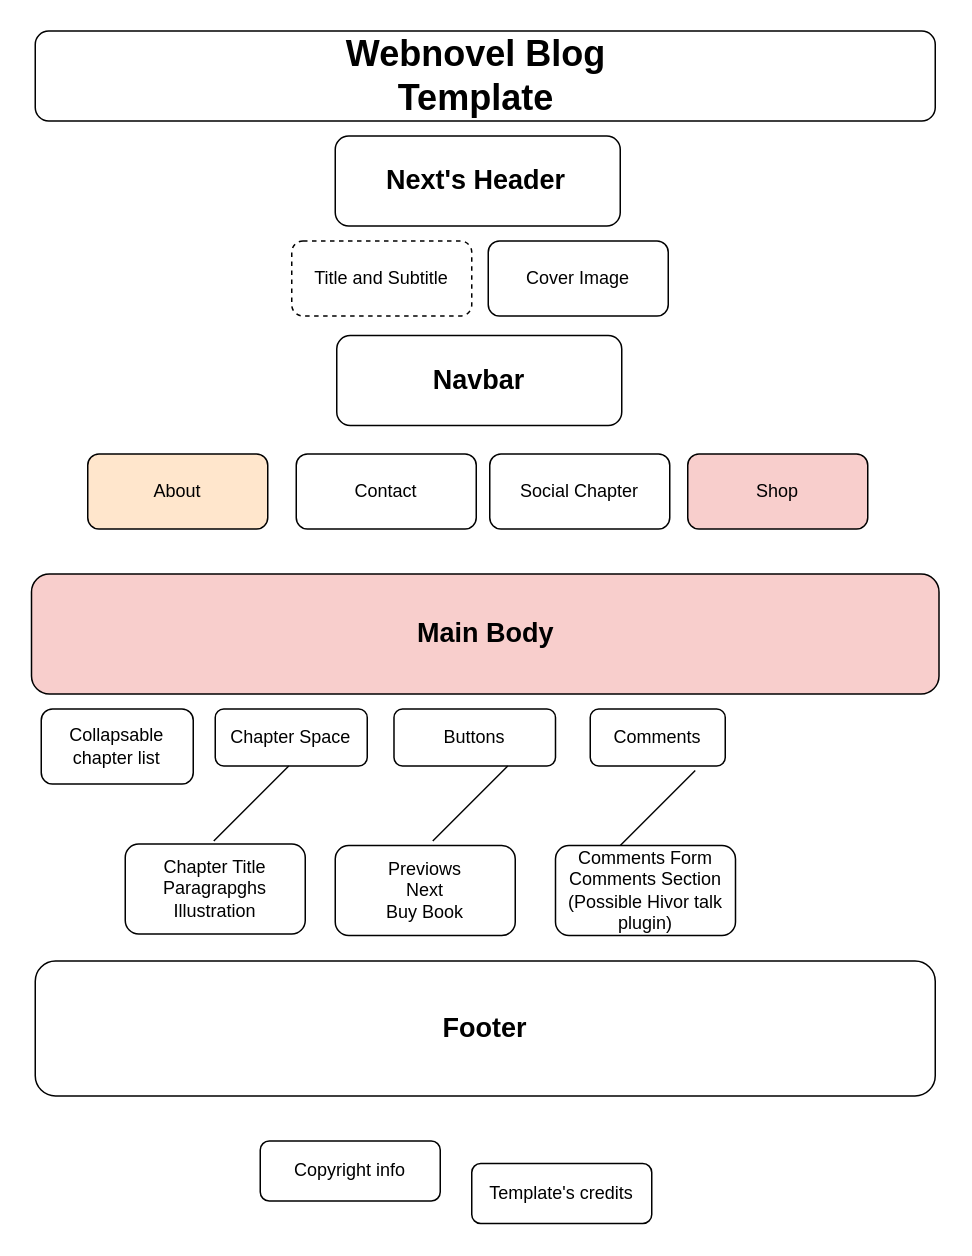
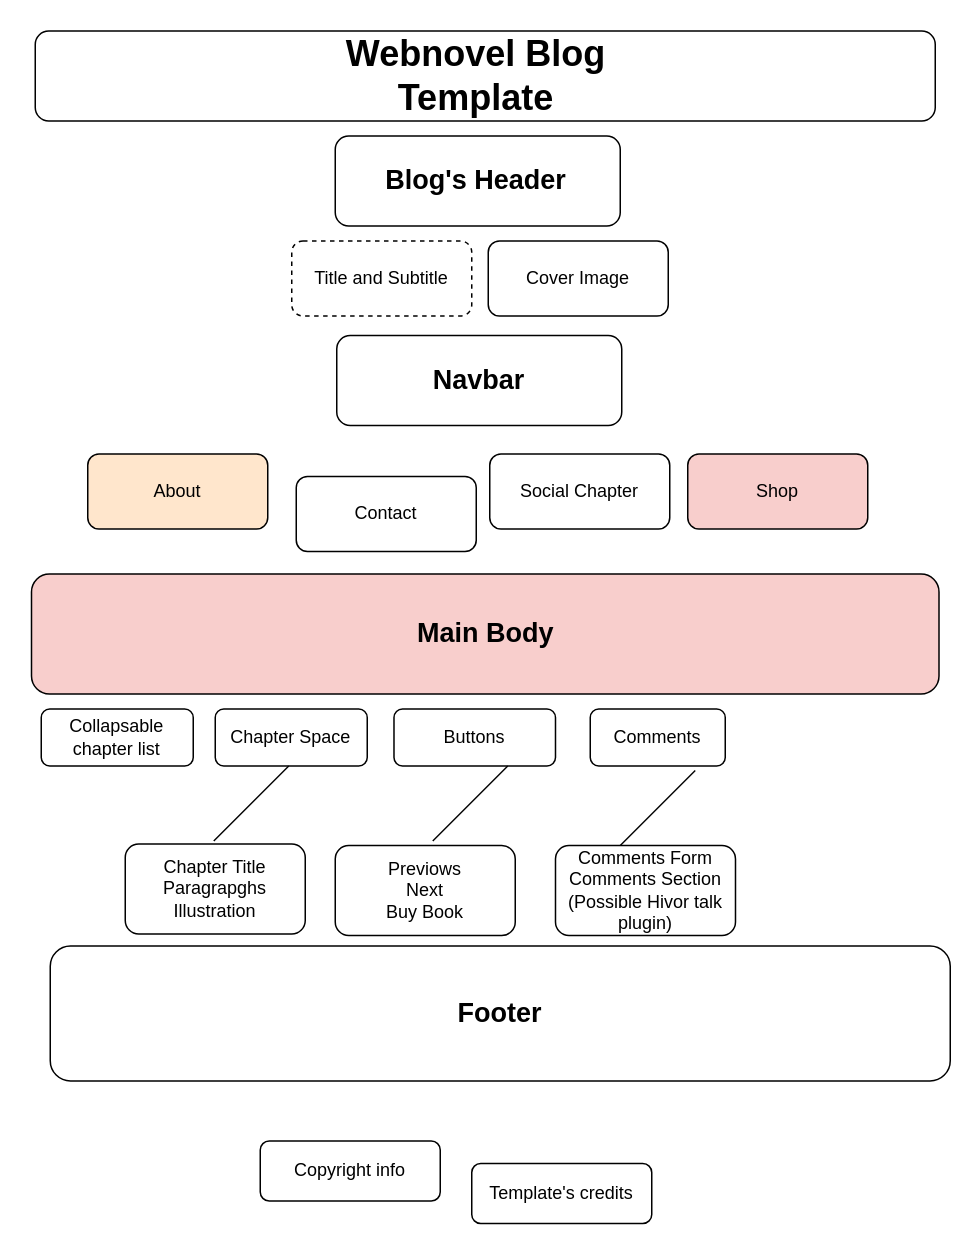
(476, 181) -> (476, 181)
(386, 491) -> (386, 514)
(117, 746) -> (117, 737)
(485, 1028) -> (500, 1013)
